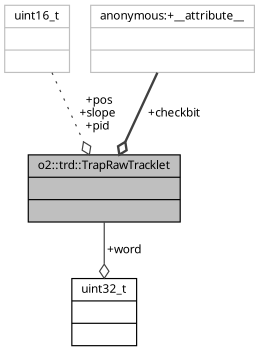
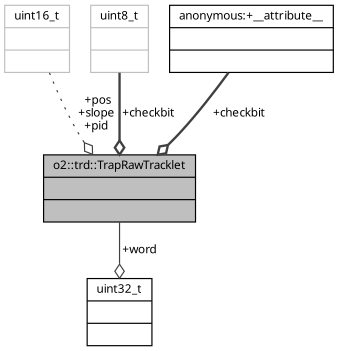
none -> (120, 39)
(173, 39) -> (251, 39)
